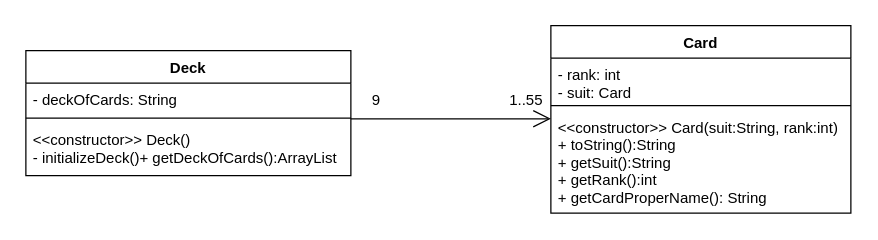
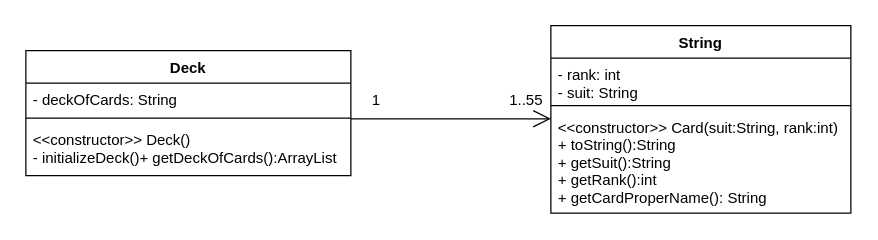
(700, 43) -> (700, 43)
(596, 75) -> (596, 75)
(376, 101) -> (376, 101)
